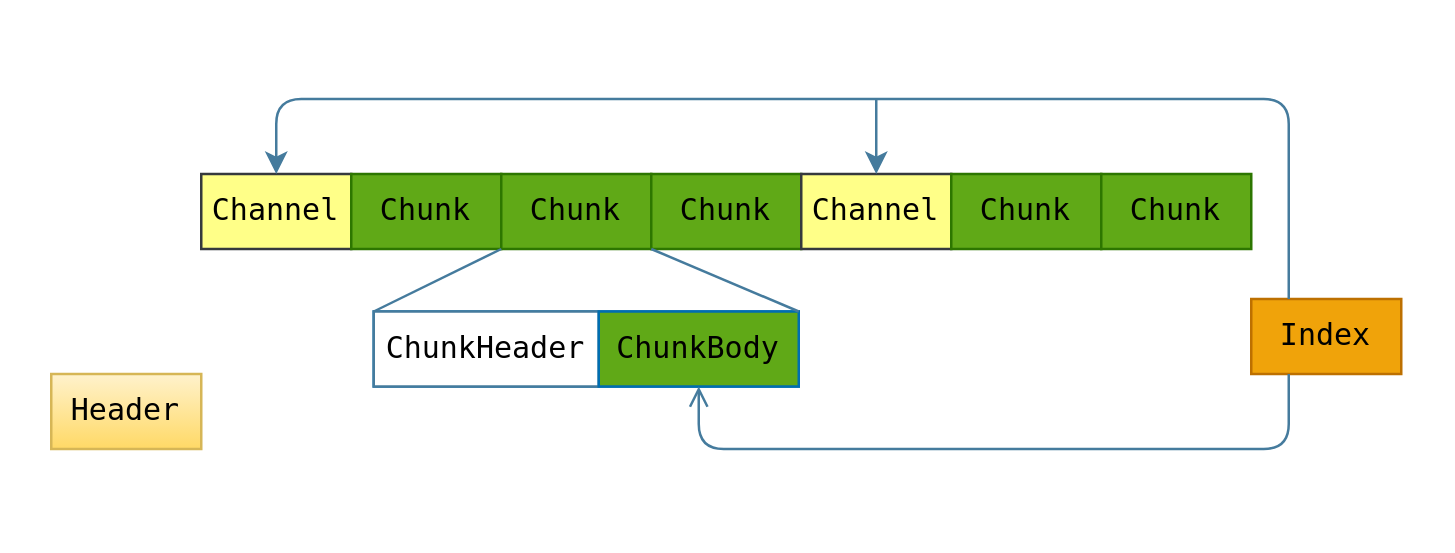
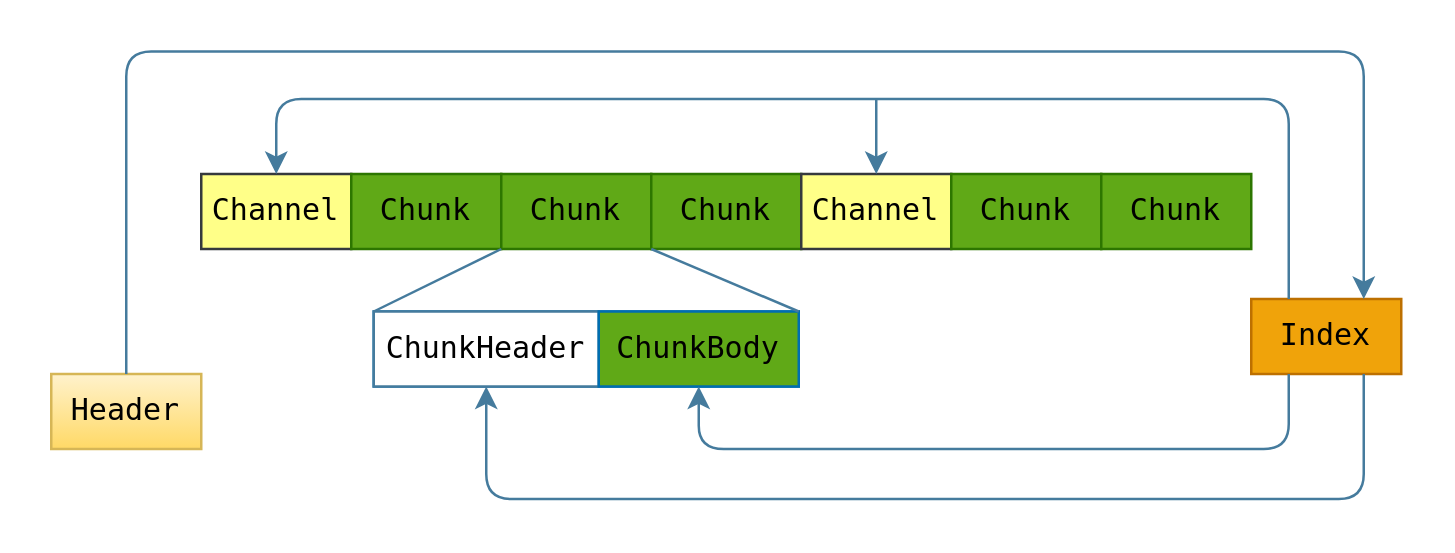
none -> (699, 51)
(699, 400) -> (699, 404)
none -> (940, 499)
